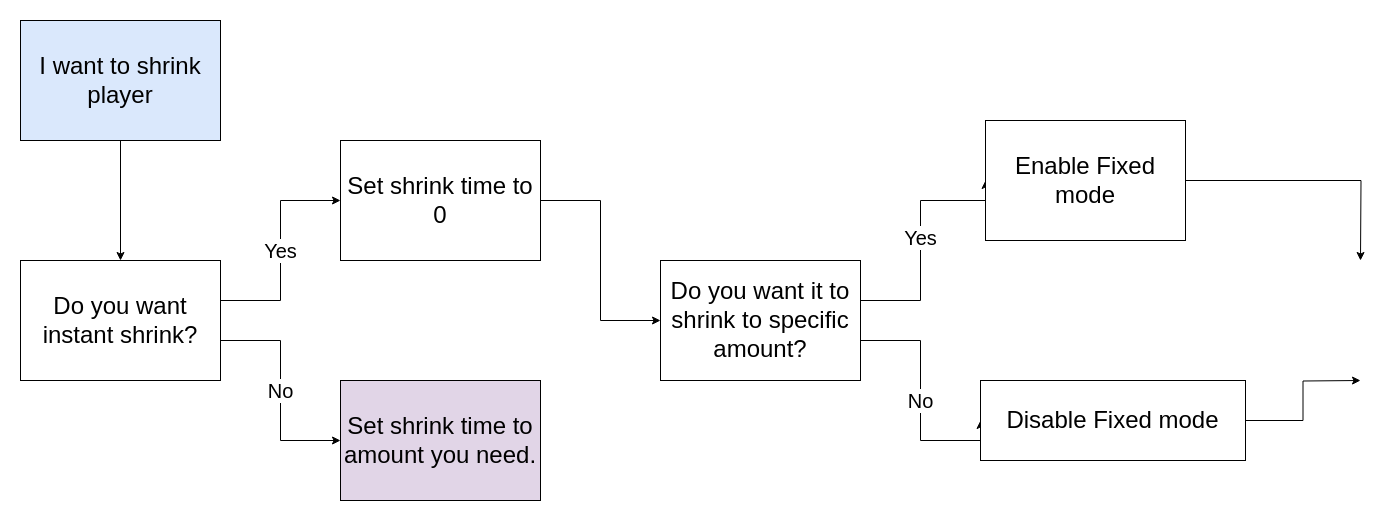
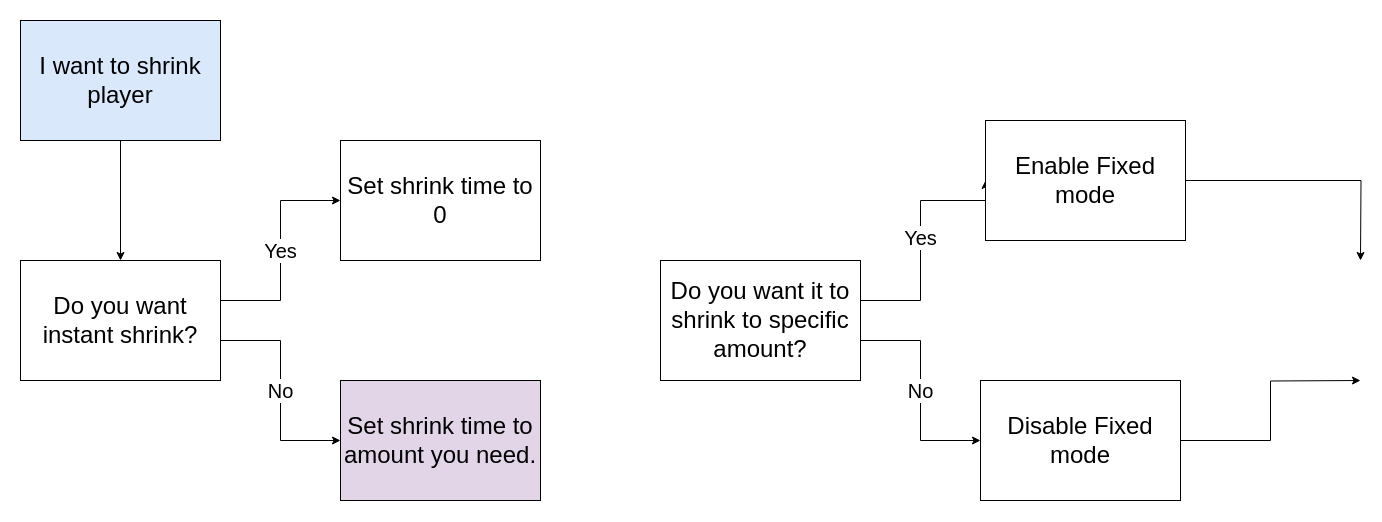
(601, 257) -> none
(1113, 421) -> (1081, 441)
